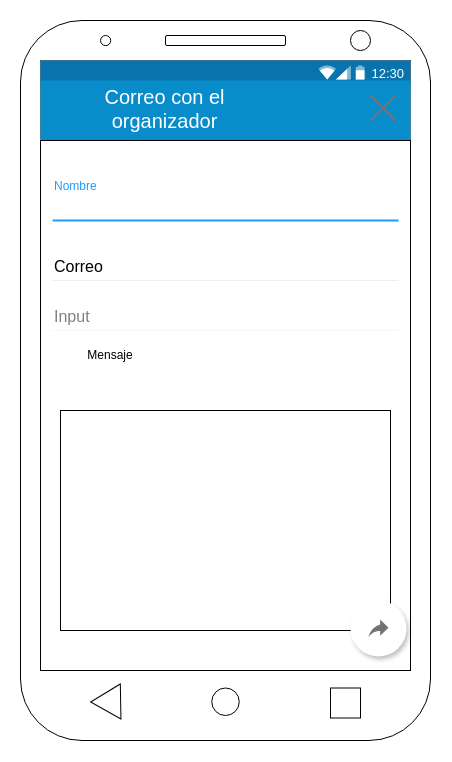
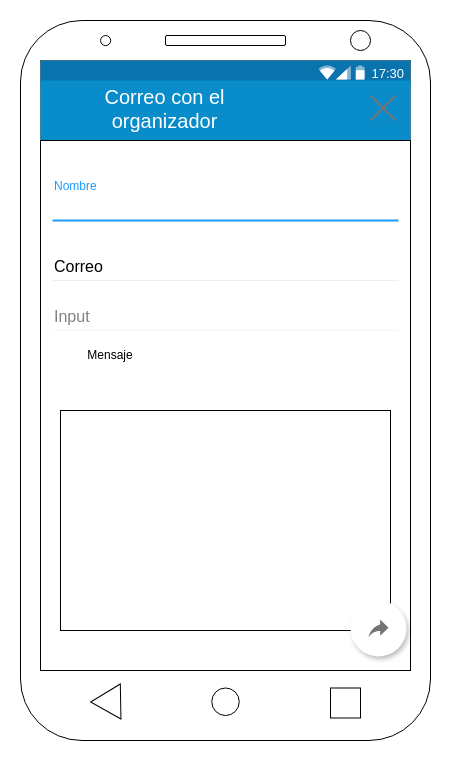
(387, 74) -> (387, 74)
